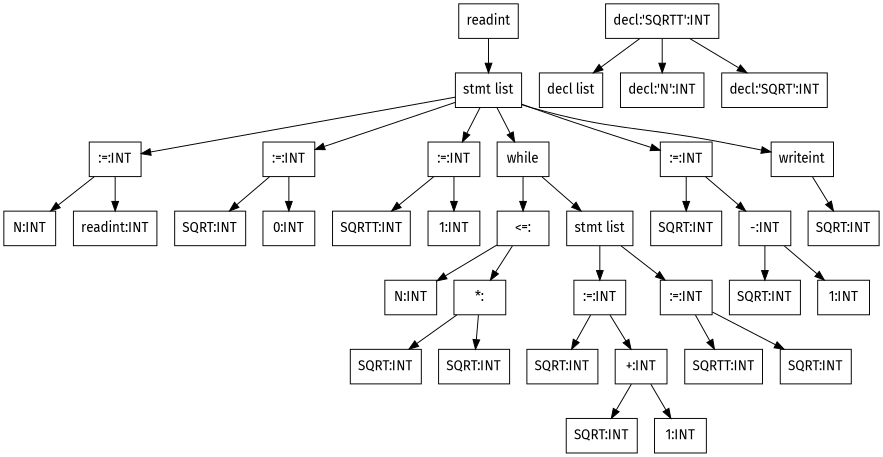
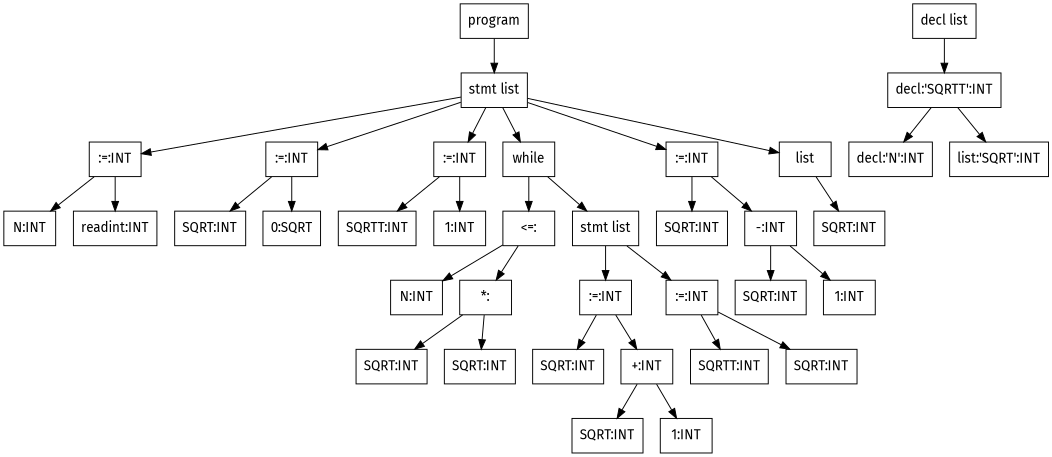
(488, 21) -> (494, 21)
(620, 53) -> (944, 51)
(774, 90) -> (999, 159)
(802, 159) -> (805, 159)
(289, 228) -> (292, 228)
